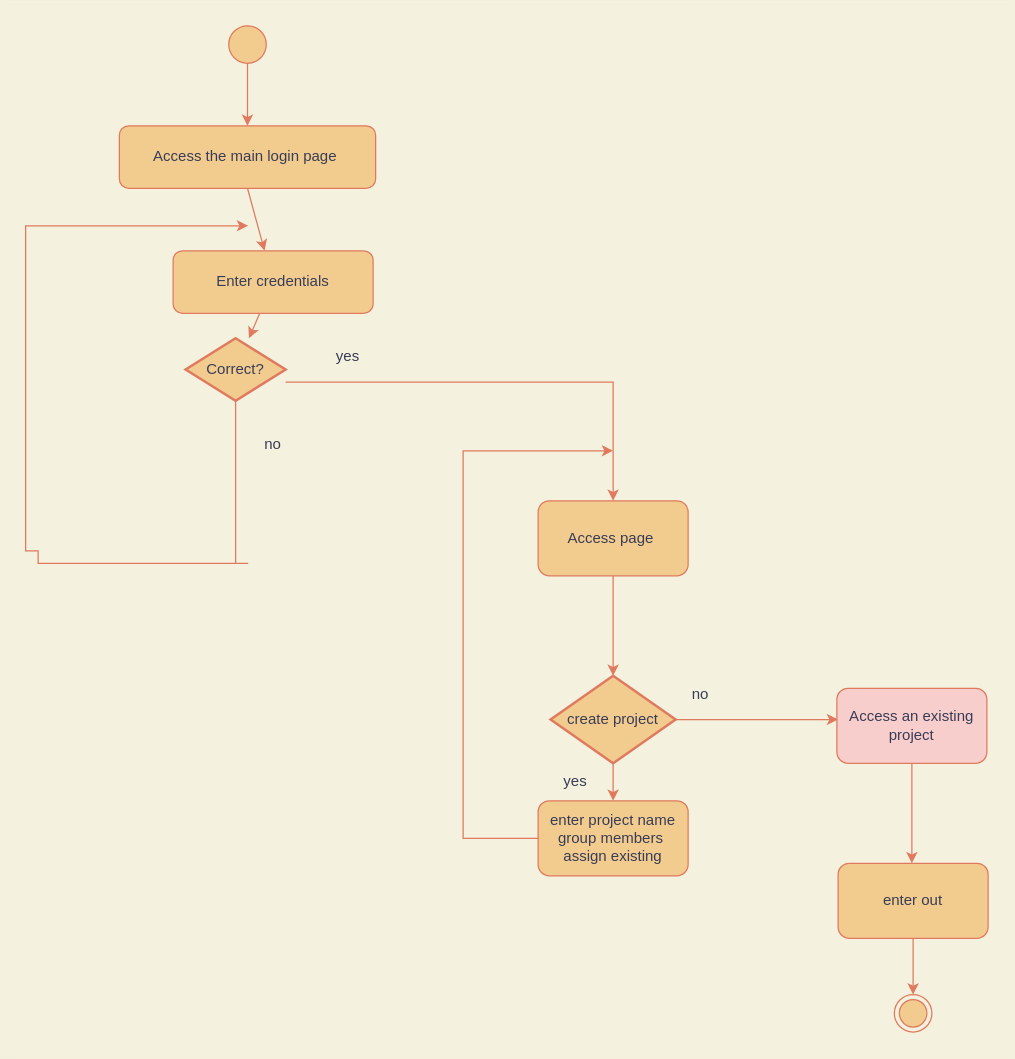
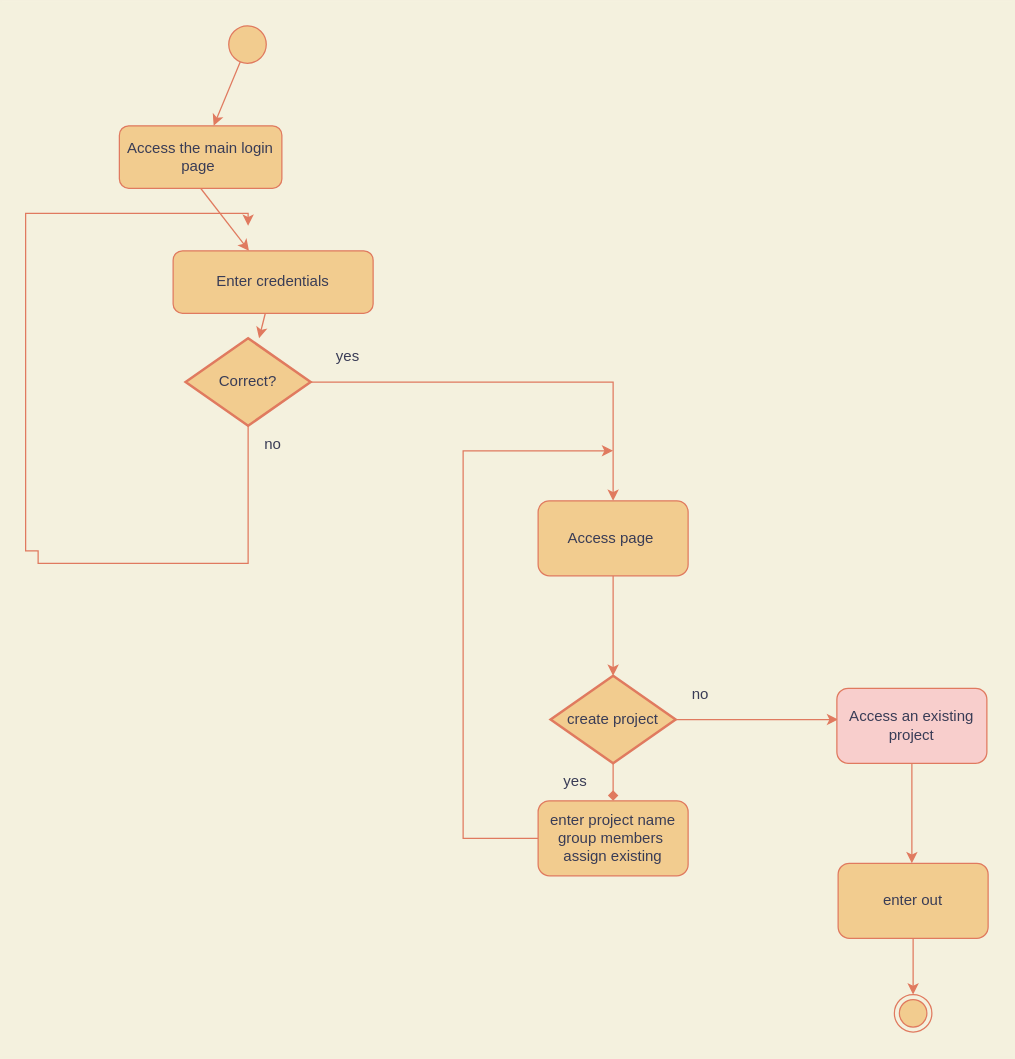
(248, 157) -> (201, 157)
(236, 369) -> (248, 382)
(613, 791) -> (613, 790)
